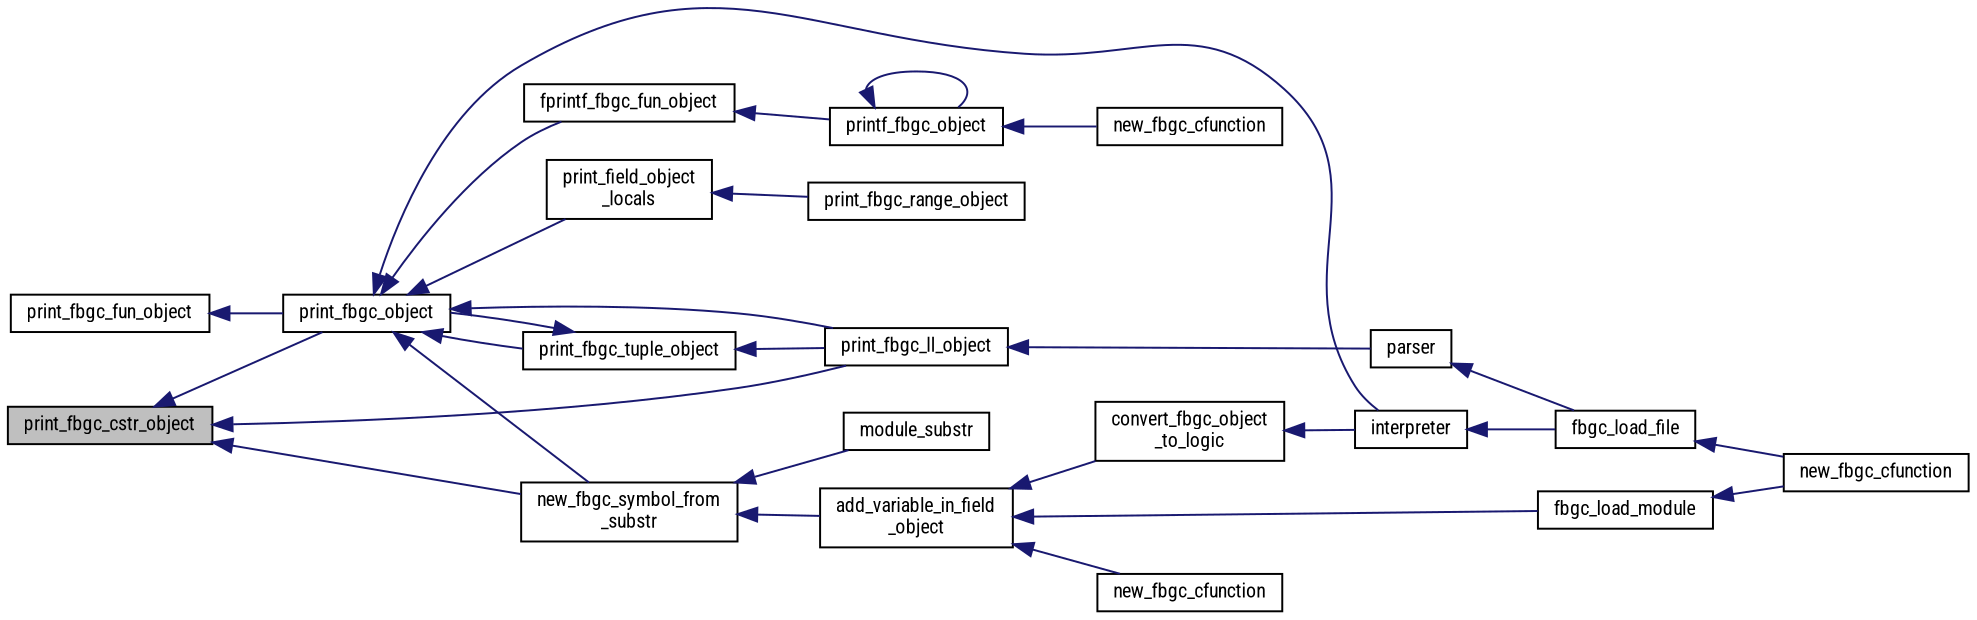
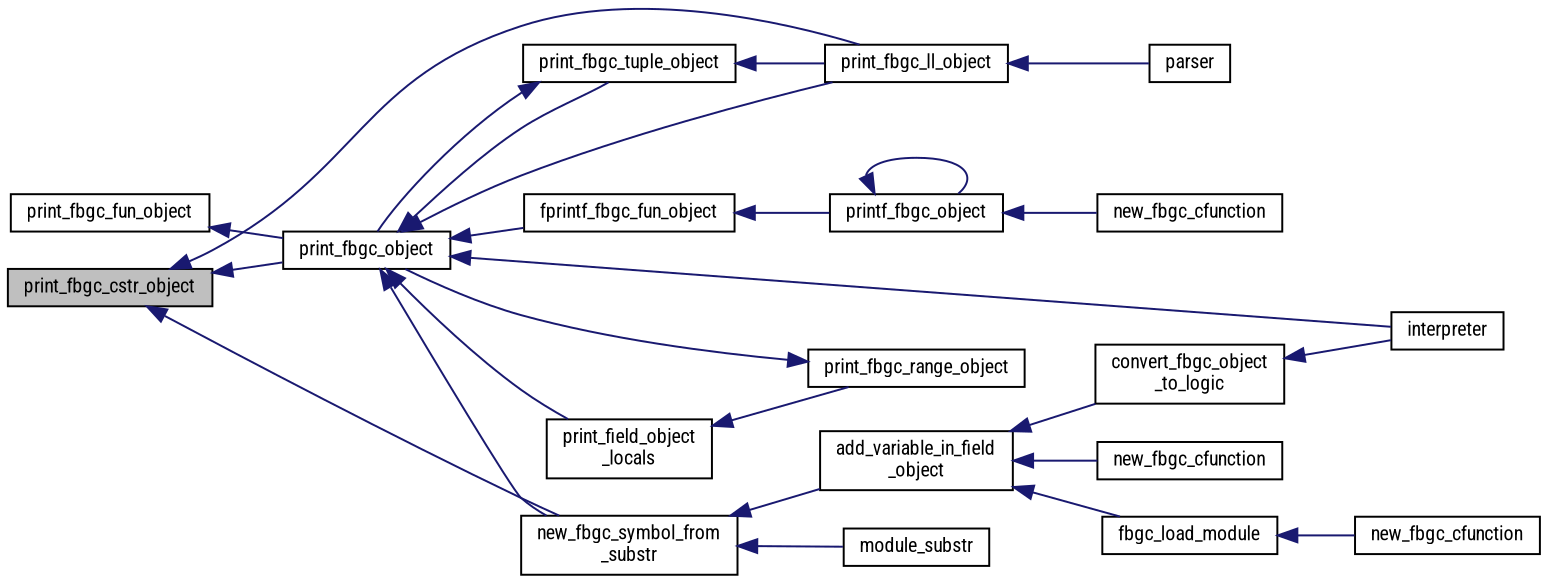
none -> (592, 332)
(1625, 429) -> none
